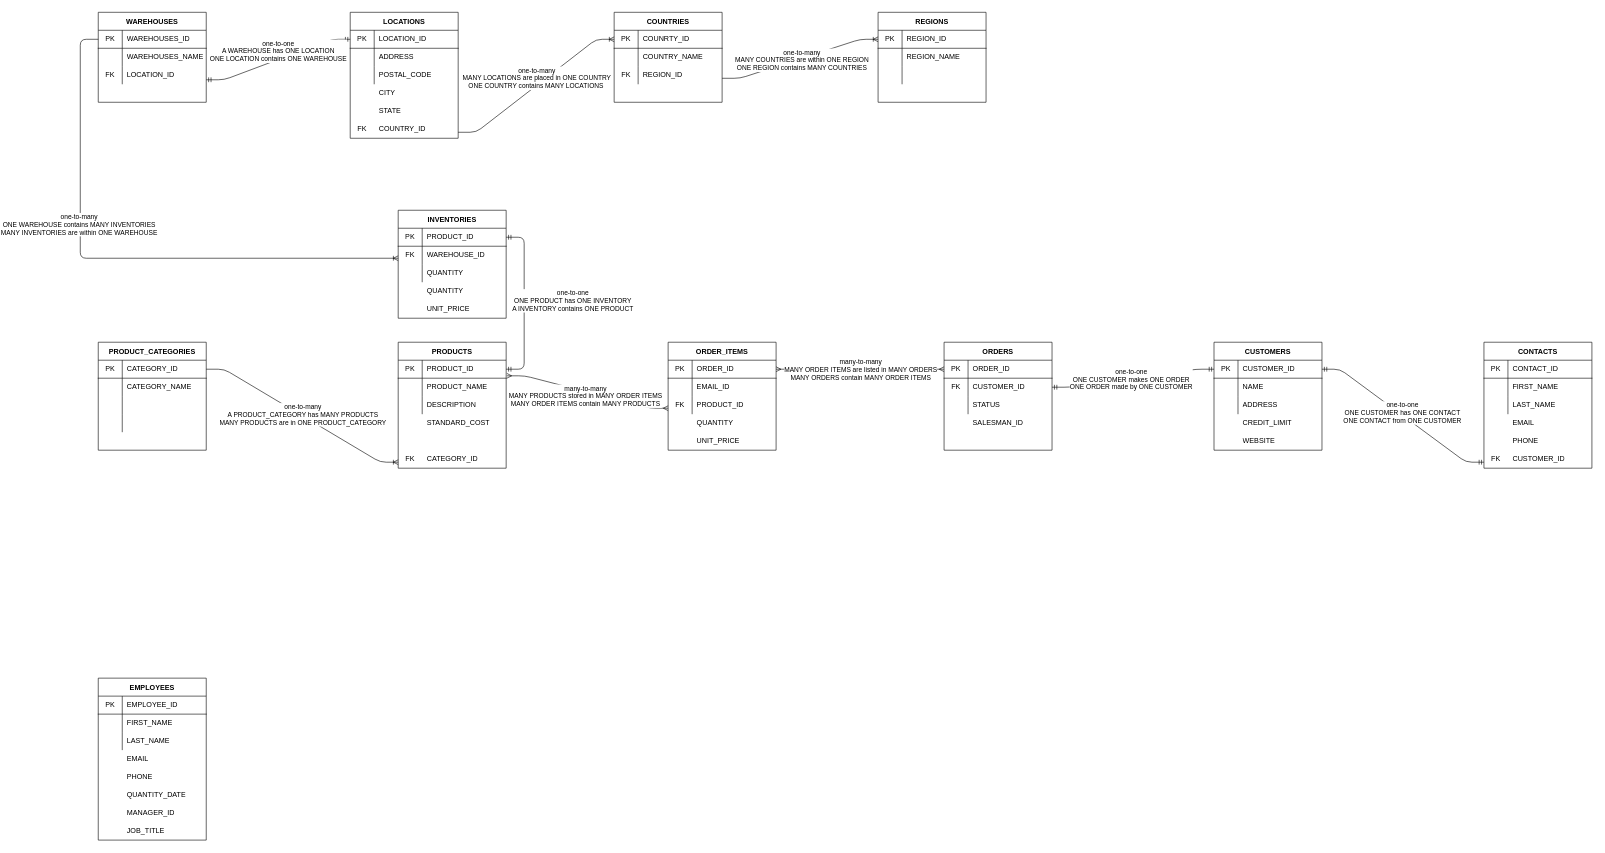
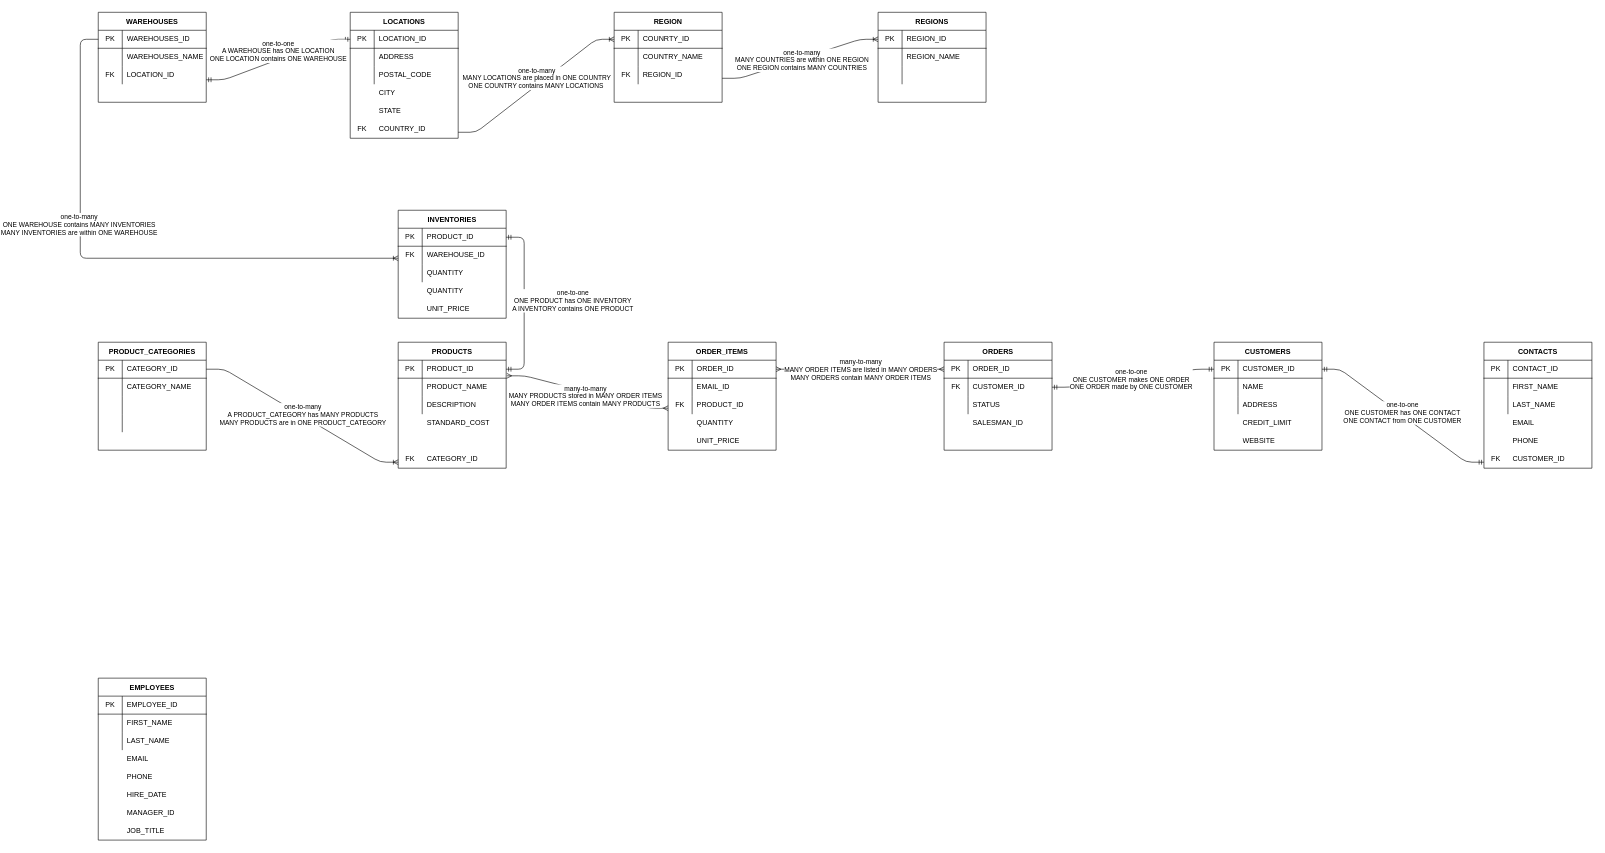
(668, 22) -> (668, 22)
(153, 795) -> (145, 795)
